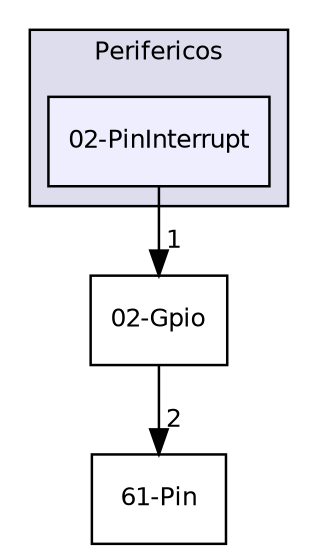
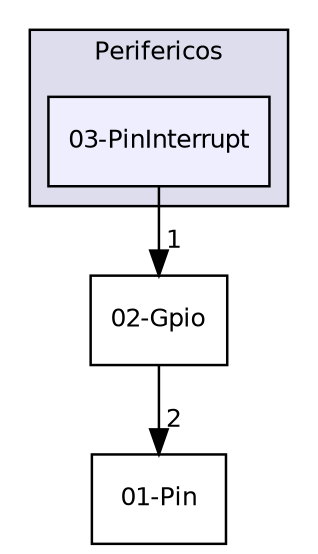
(159, 142) -> (159, 142)
(159, 499) -> (159, 499)
